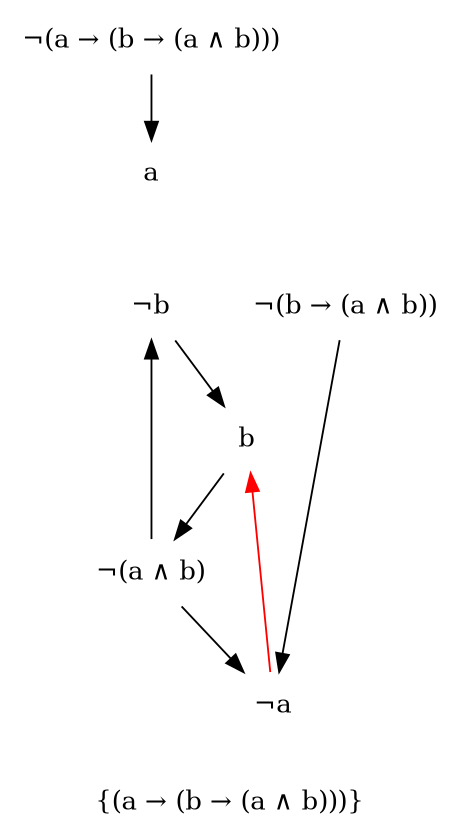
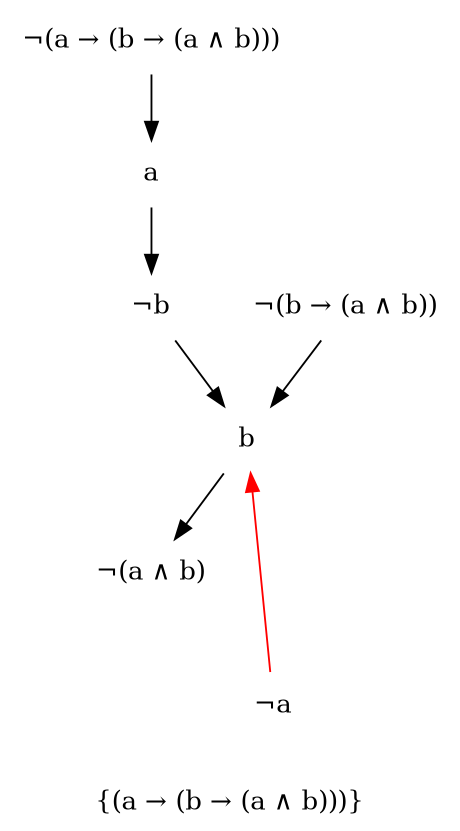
(151, 449) -> (151, 231)
(311, 497) -> (302, 366)
(206, 632) -> none
